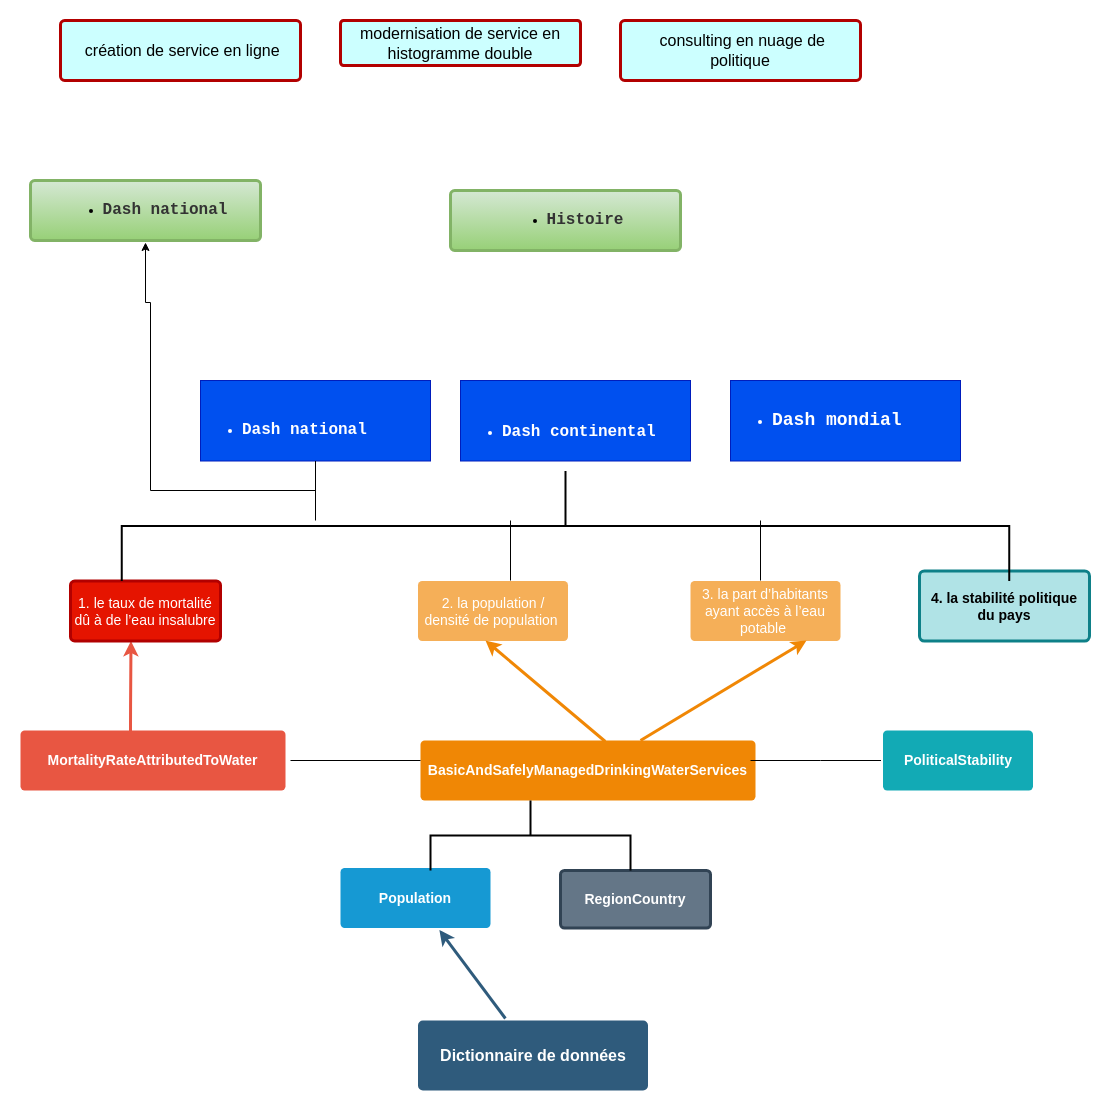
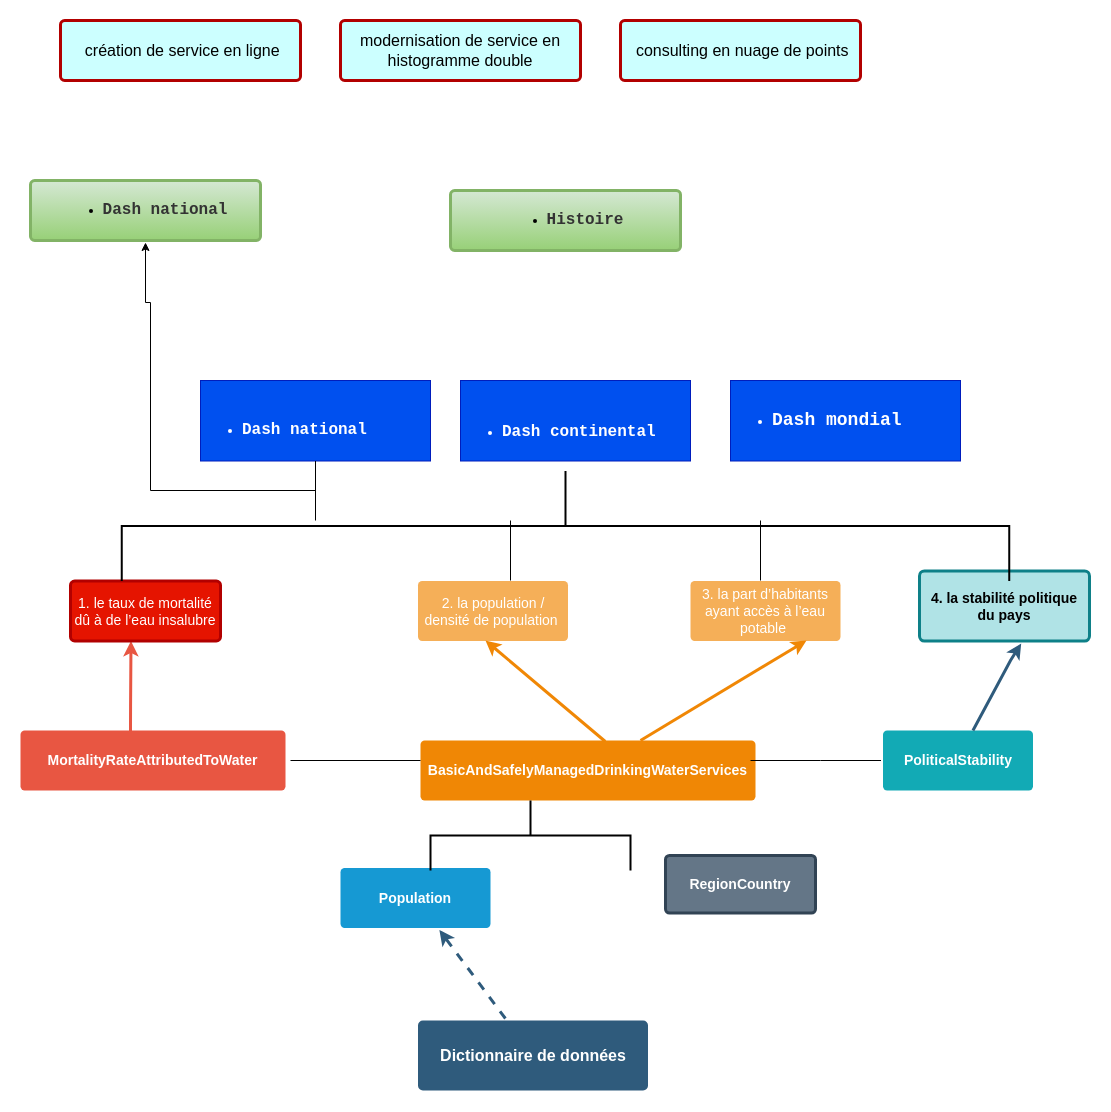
(461, 43) -> (461, 51)
(741, 51) -> (741, 51)
none -> (994, 692)
(636, 899) -> (741, 884)
(475, 978) -> (475, 978)
